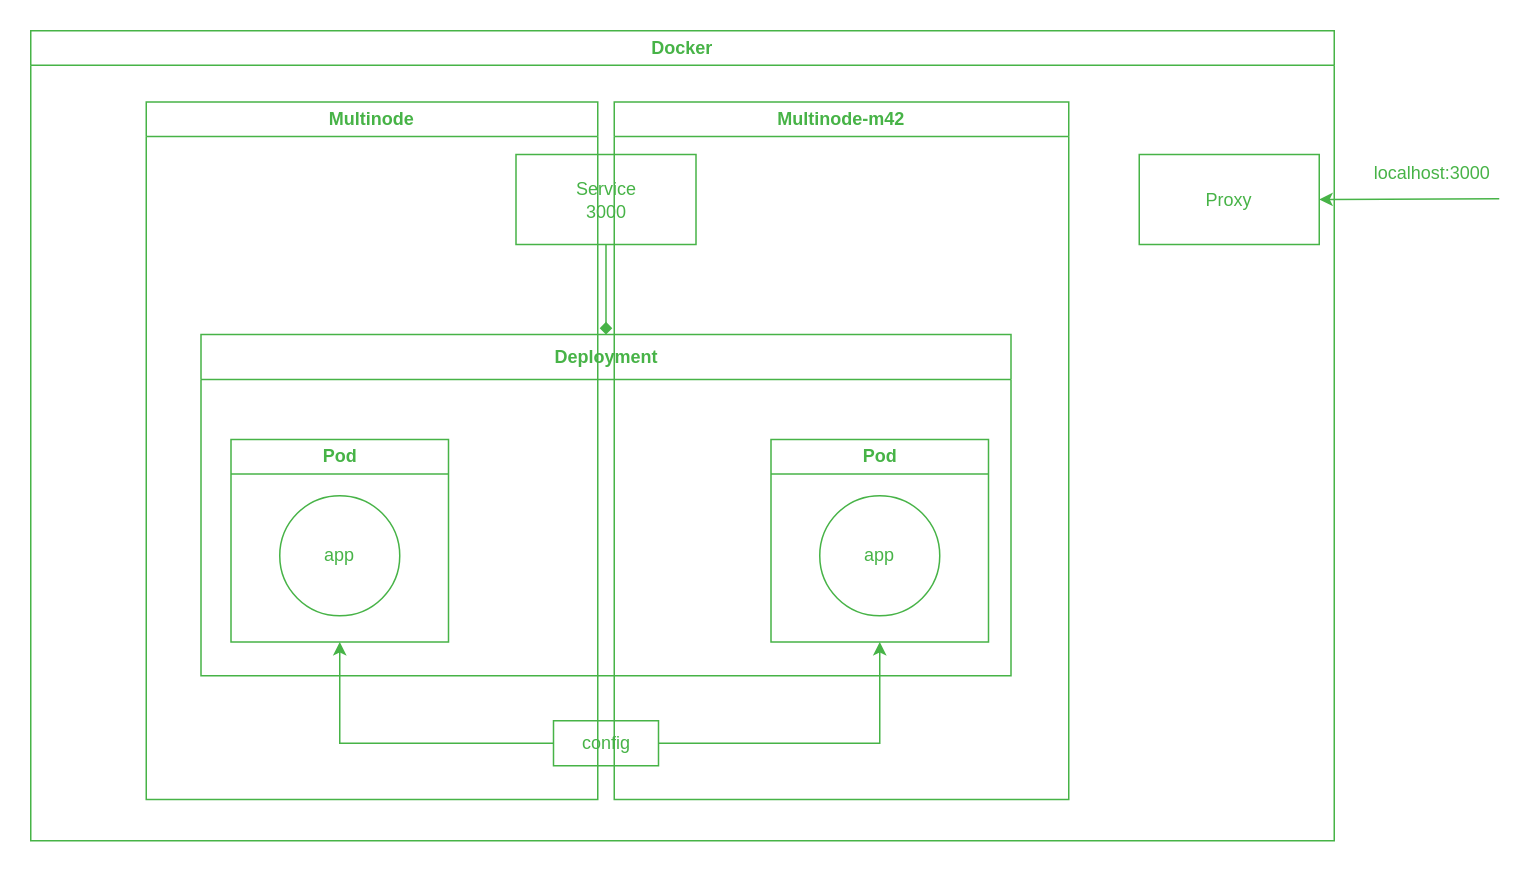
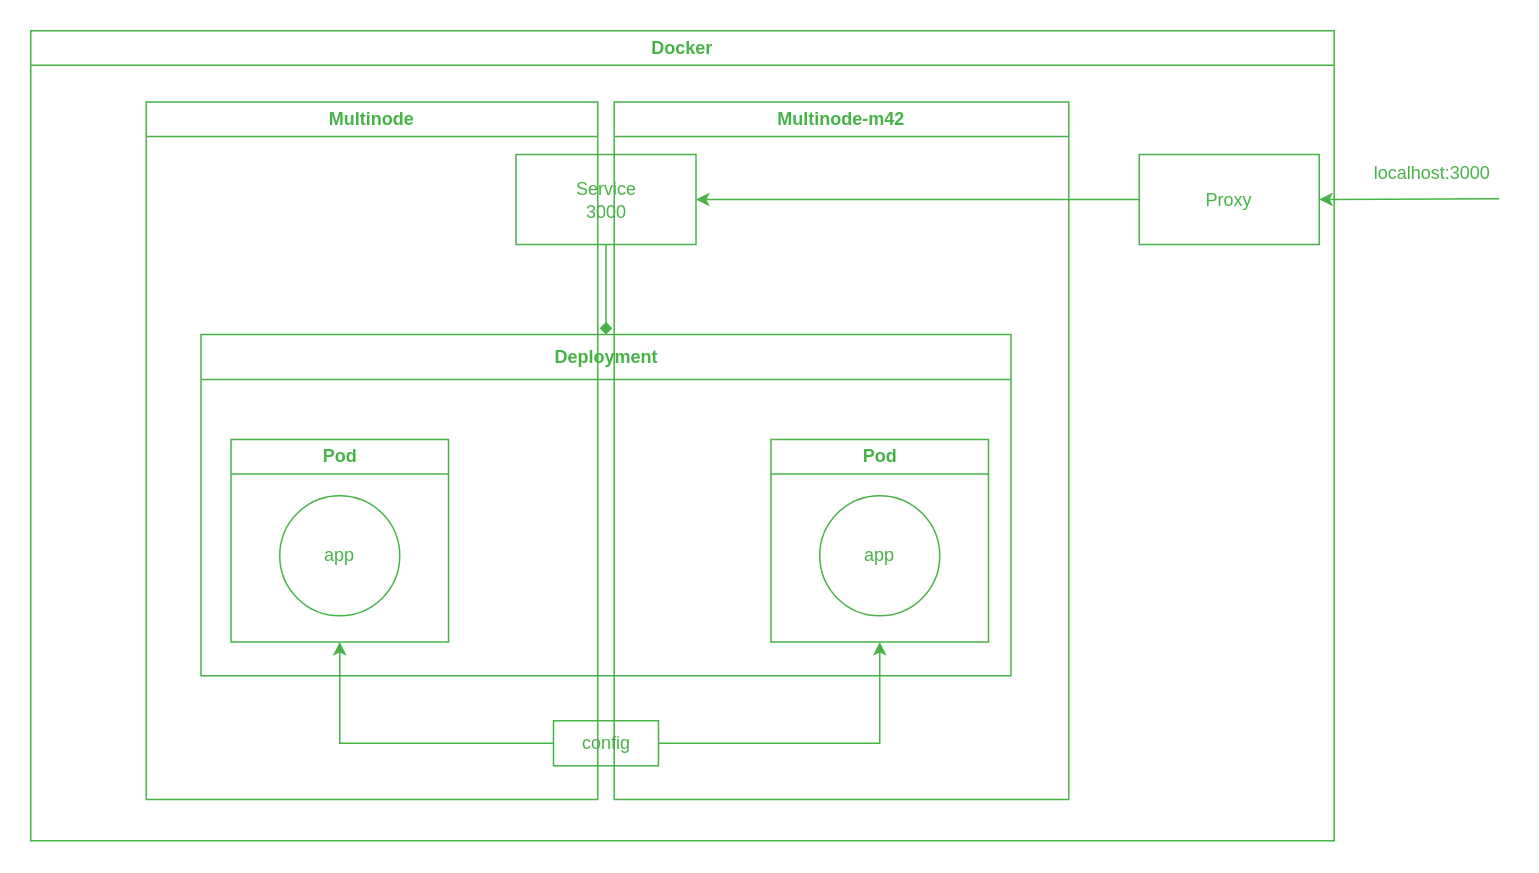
none -> (923, 200)
